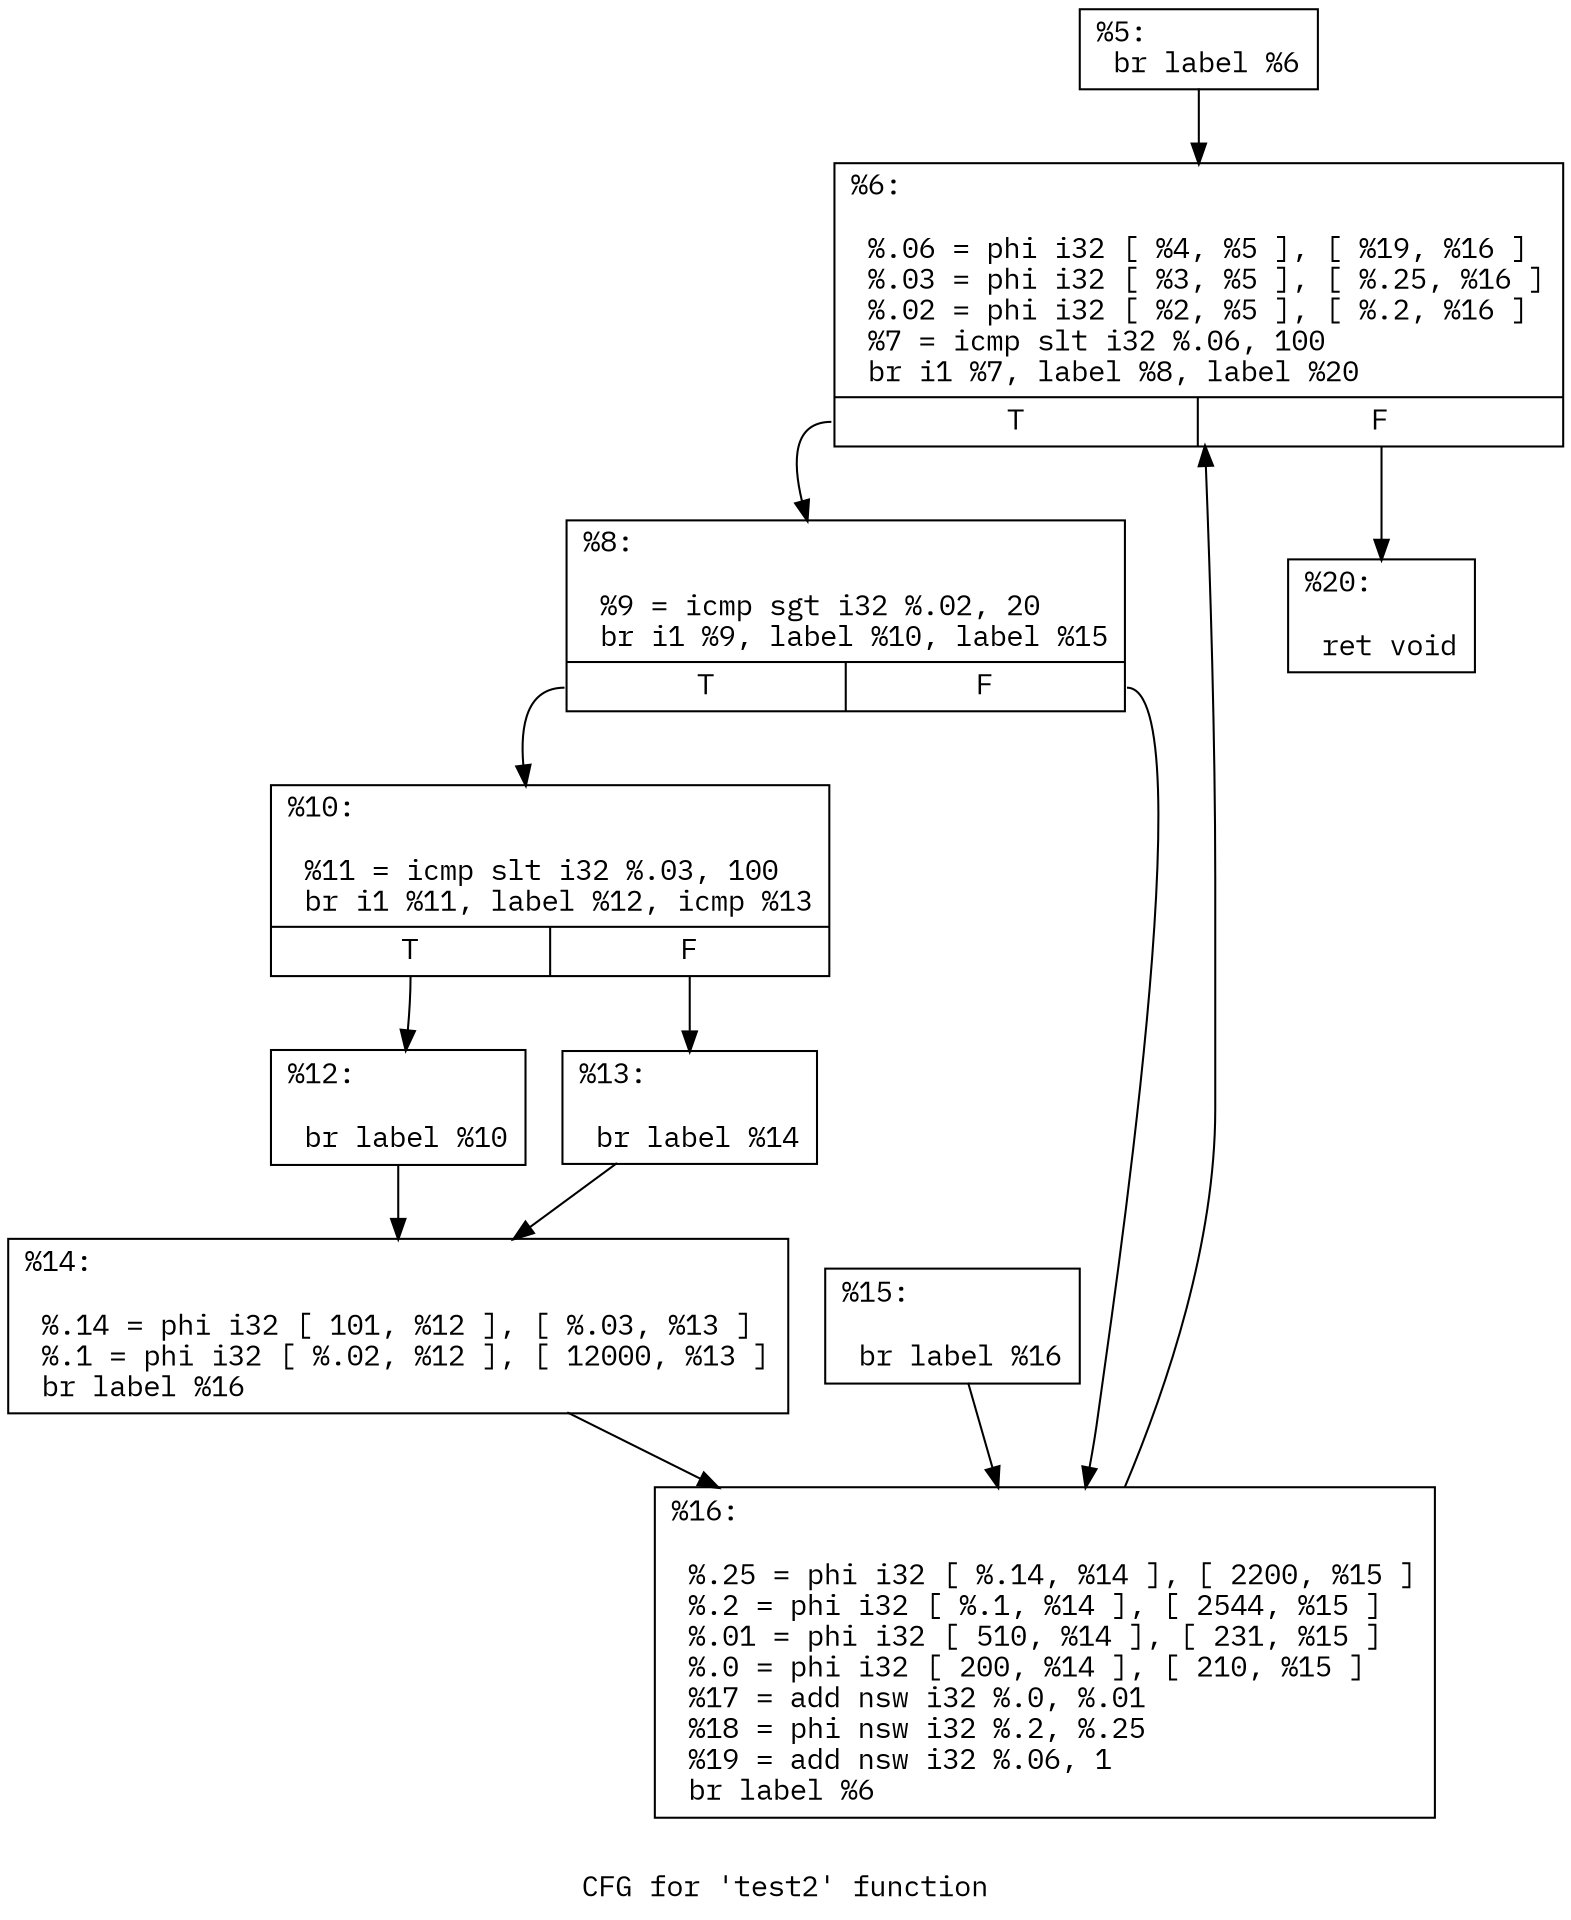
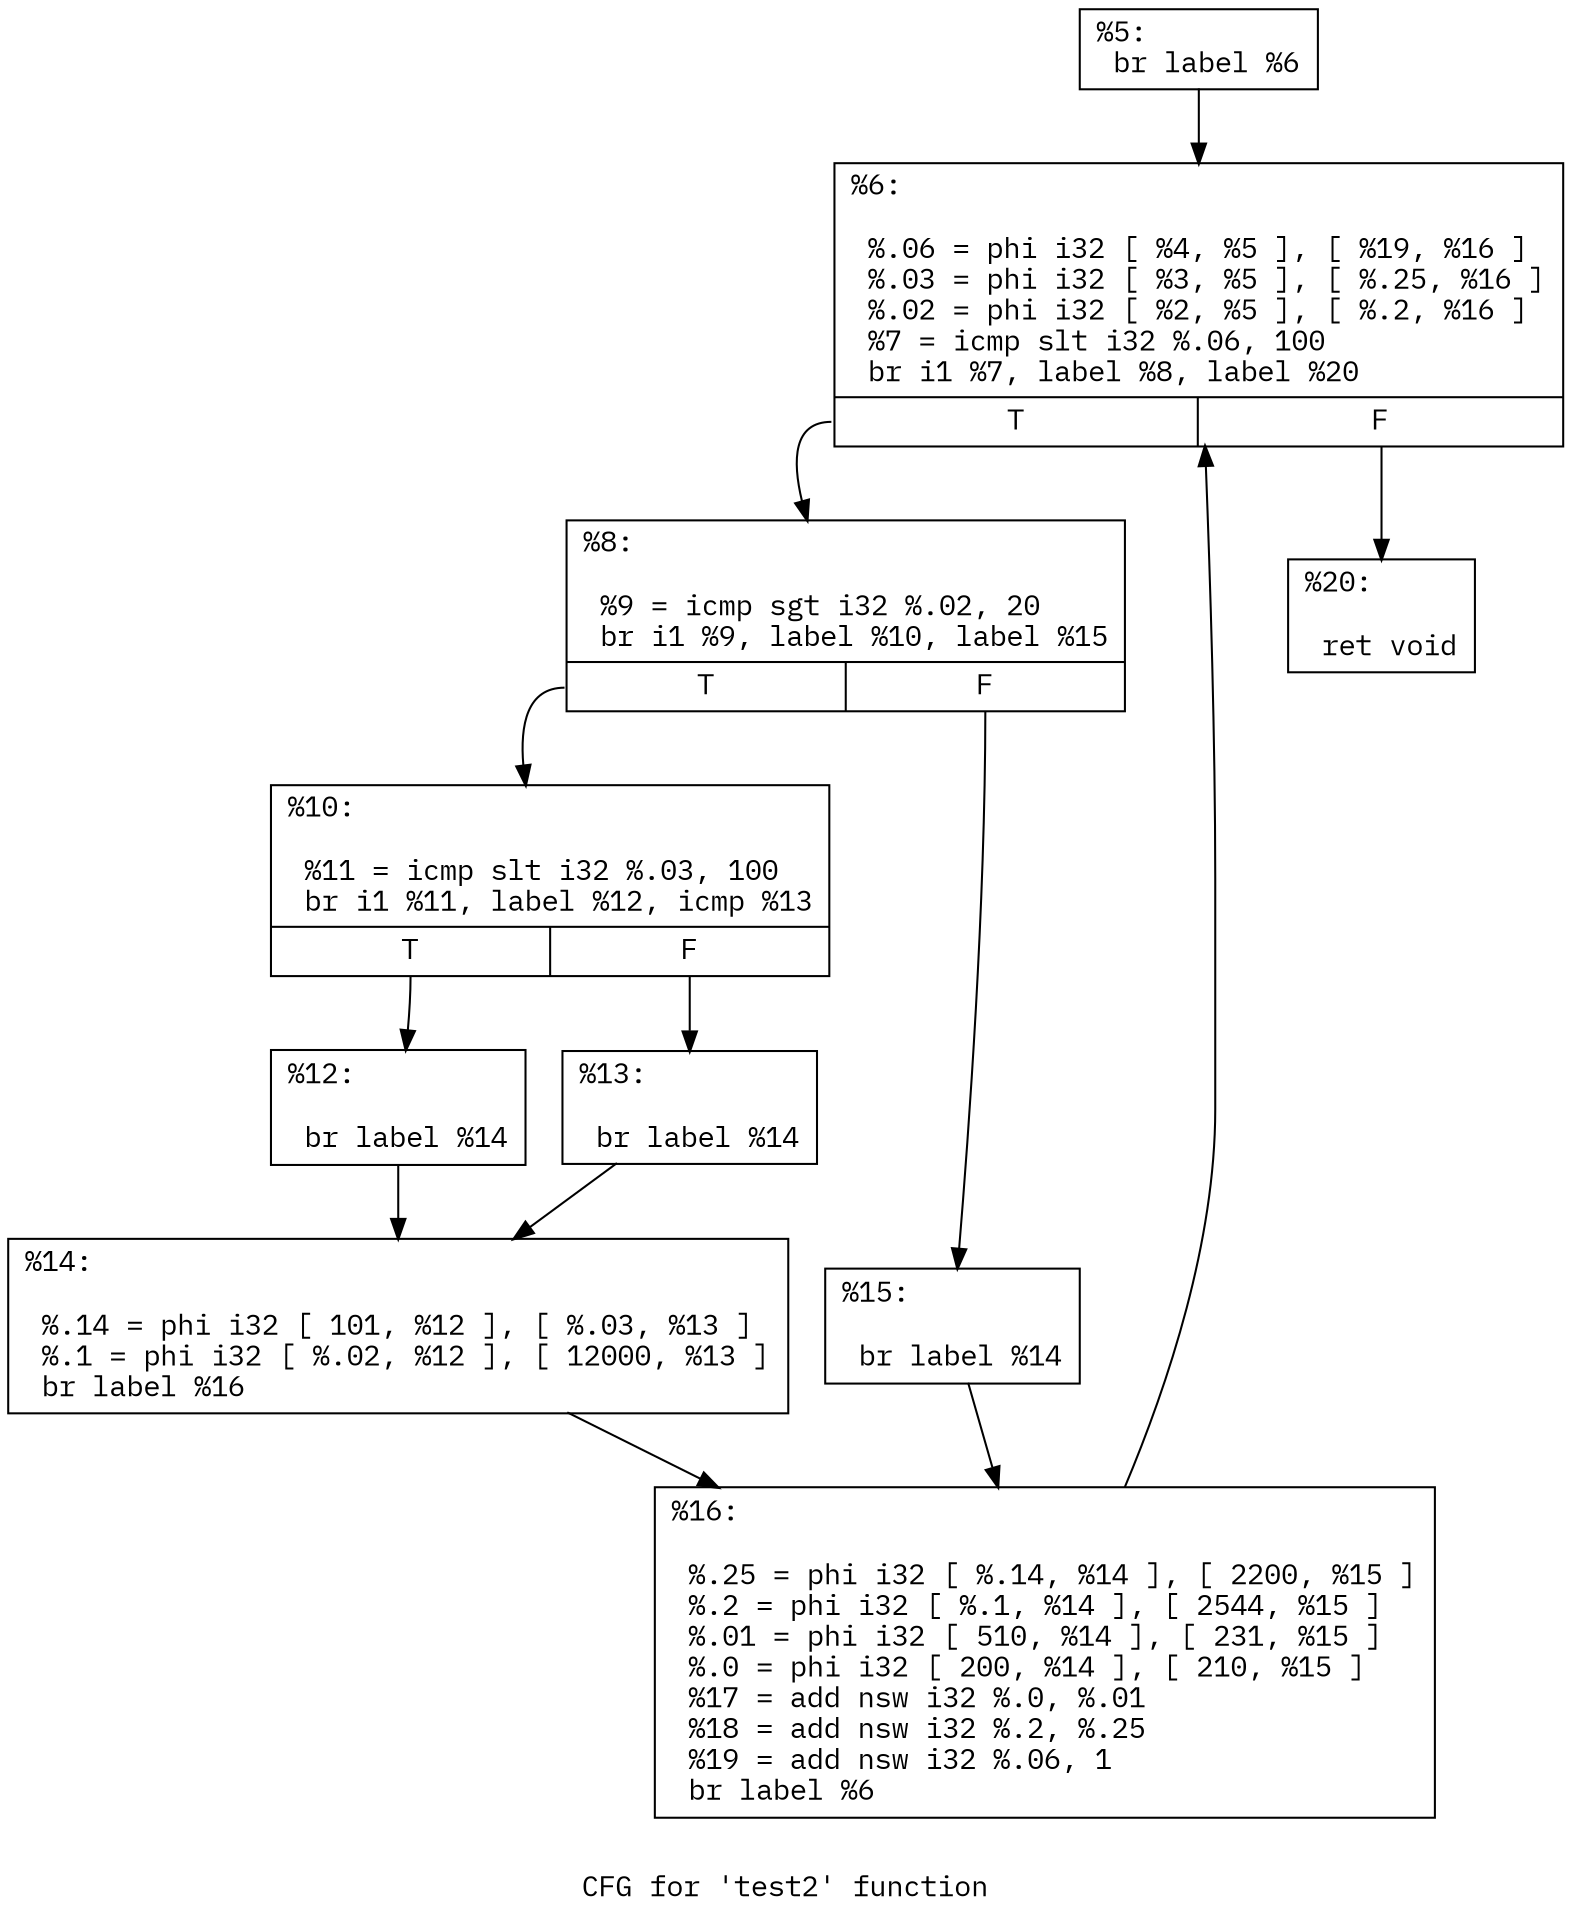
(1141, 1075) -> (977, 980)
(398, 1138) -> (398, 1138)
(952, 1357) -> (952, 1357)
(909, 1729) -> (909, 1729)
